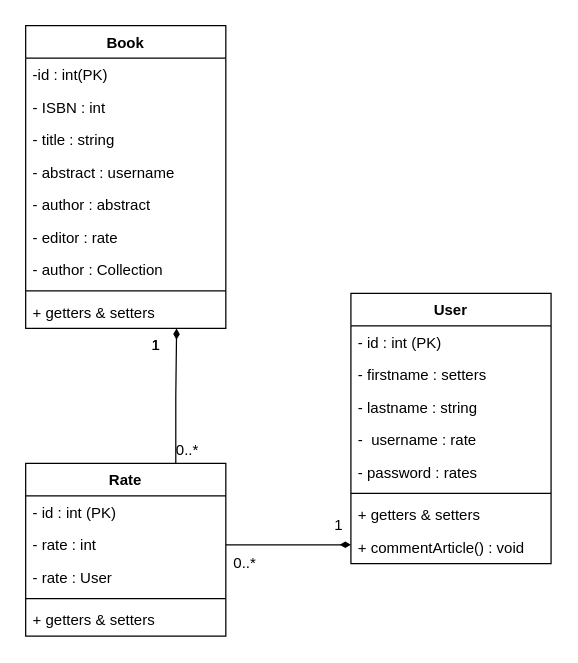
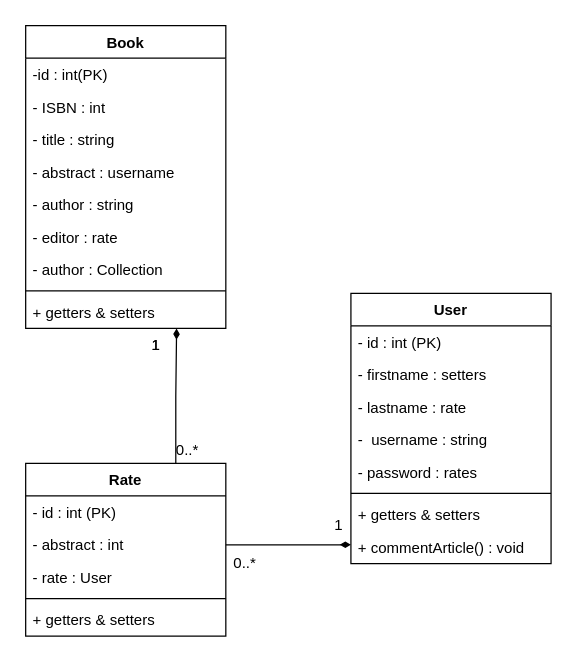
(105, 205) -> (94, 205)
(426, 408) -> (419, 408)
(425, 440) -> (432, 440)
(73, 545) -> (90, 545)
